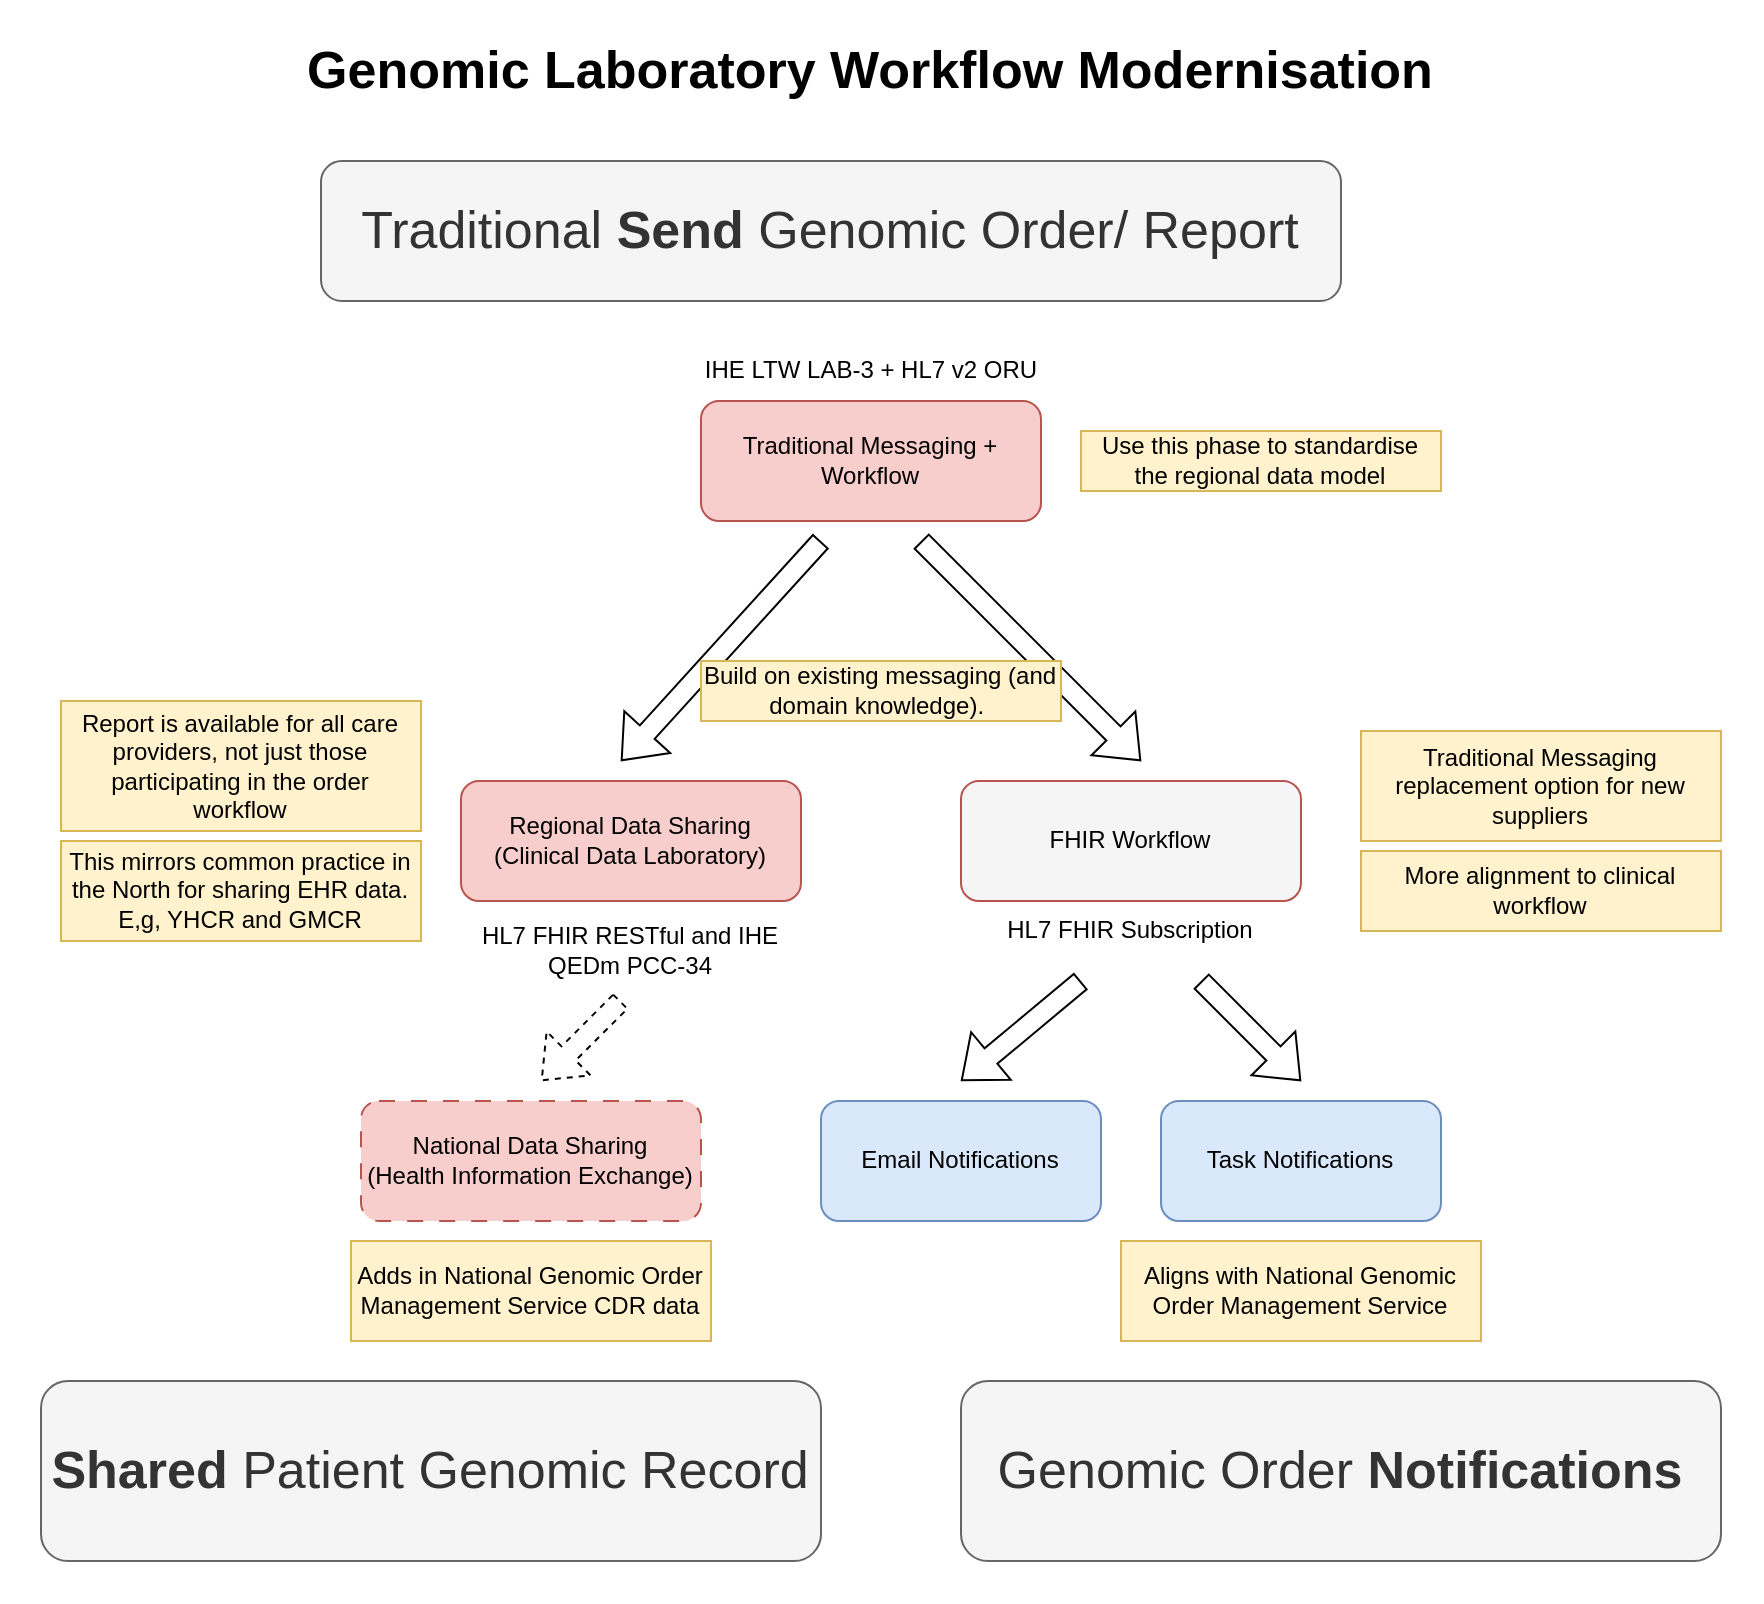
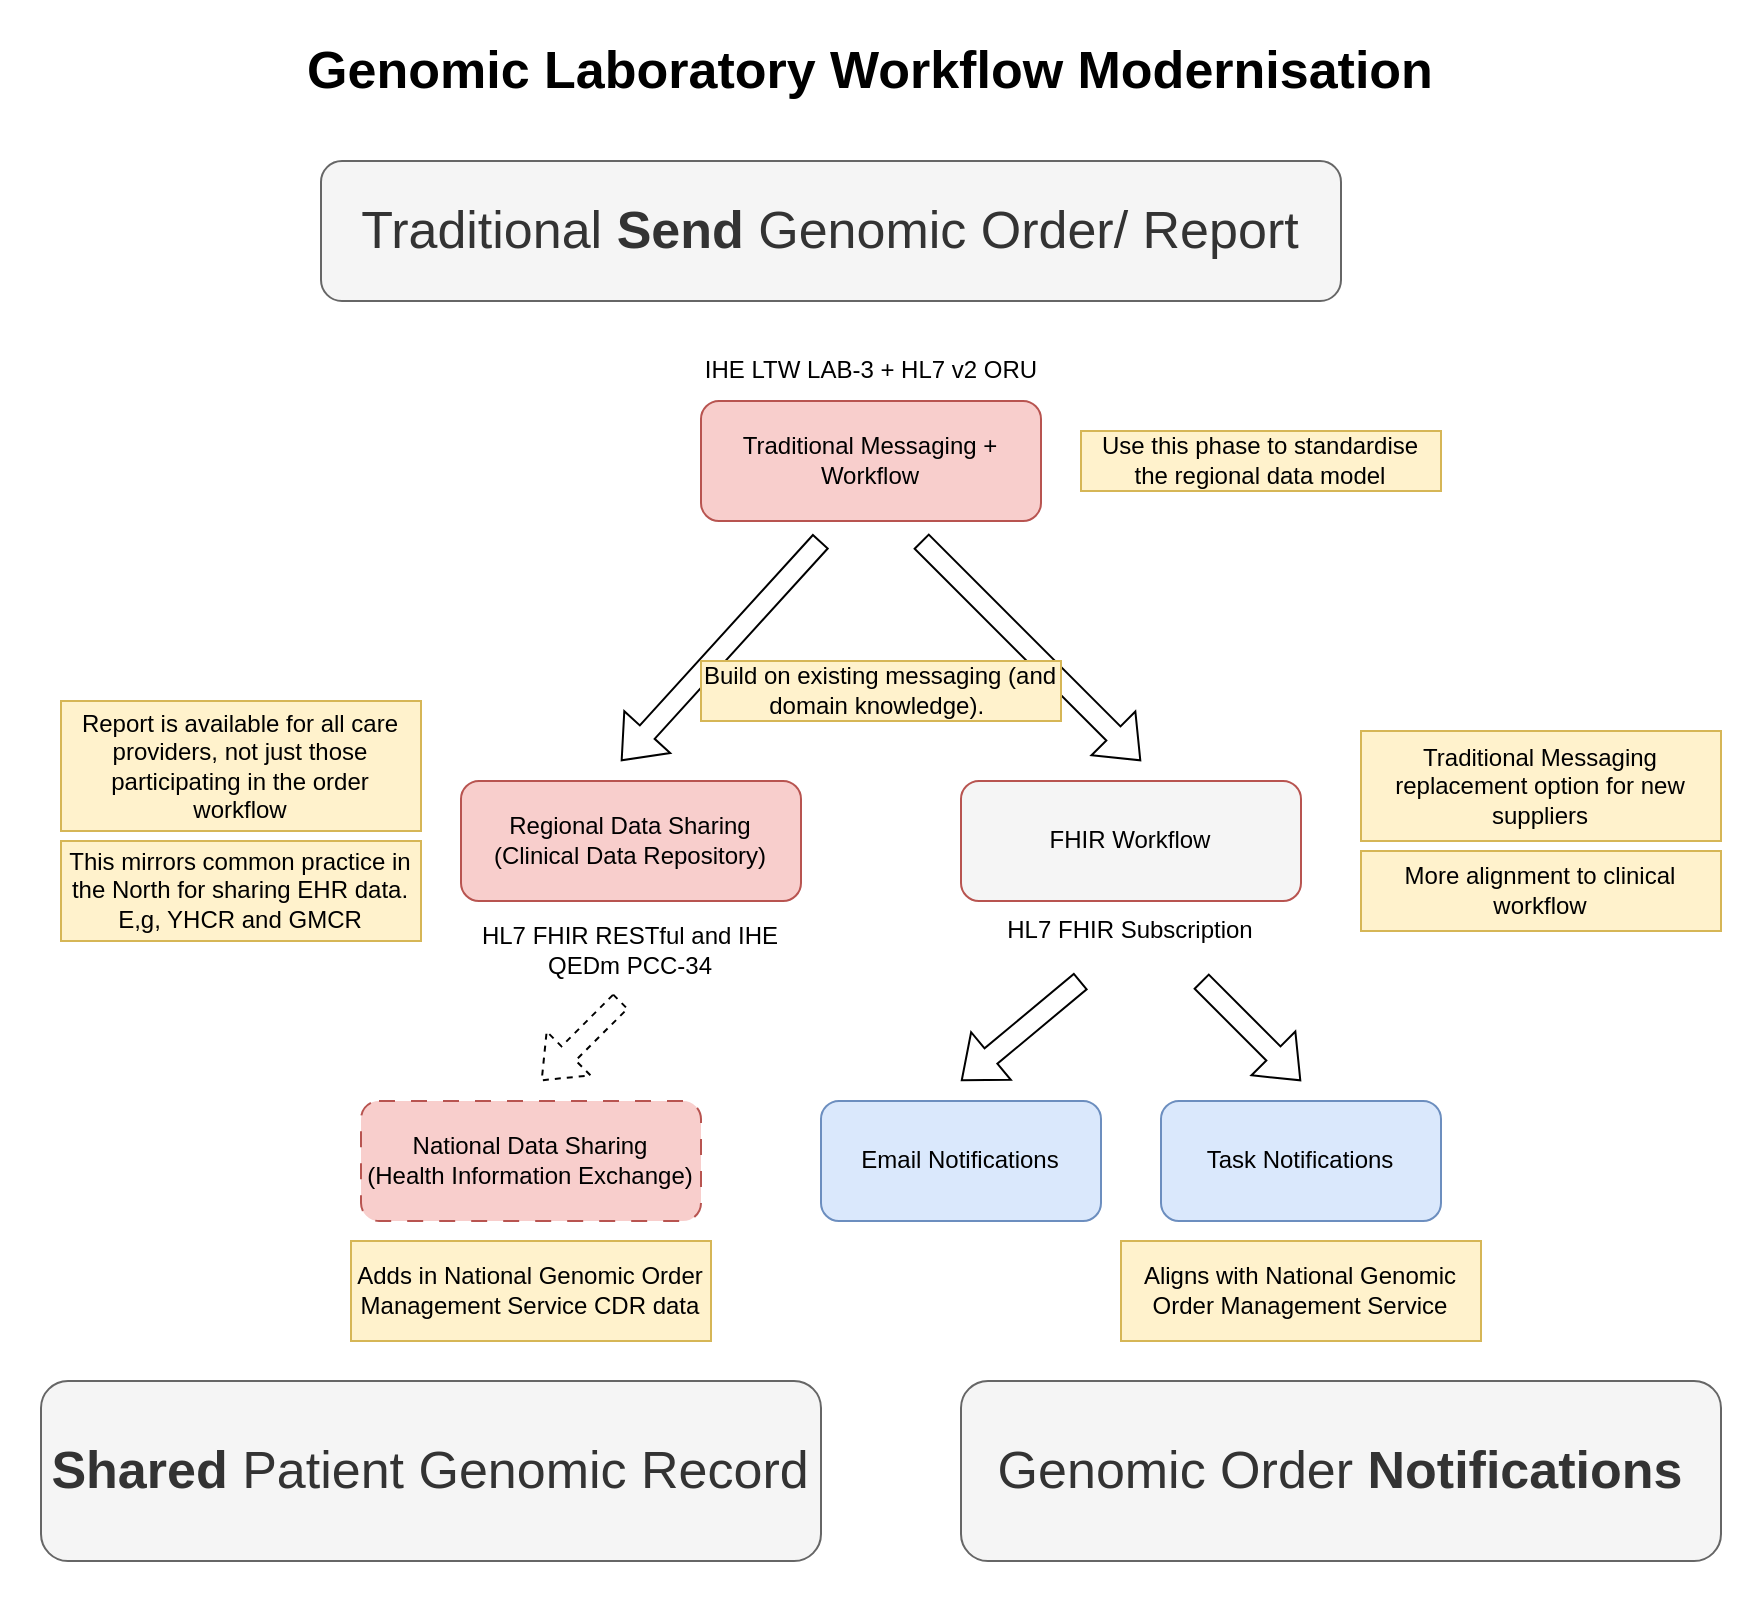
(631, 841) -> (631, 841)
